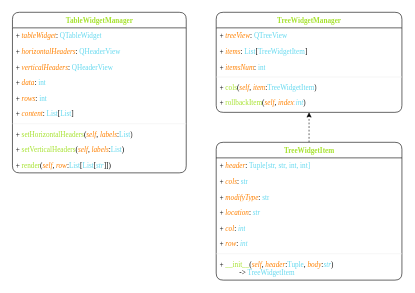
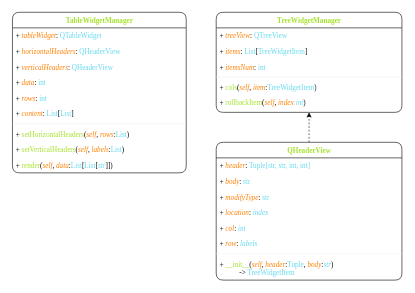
(89, 135) -> (87, 135)
(310, 151) -> (310, 151)
(80, 166) -> (82, 166)
(238, 182) -> (239, 182)
(245, 213) -> (249, 213)
(236, 245) -> (241, 245)
